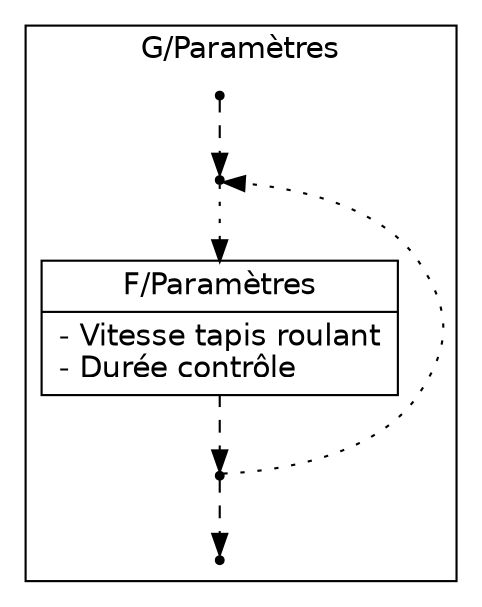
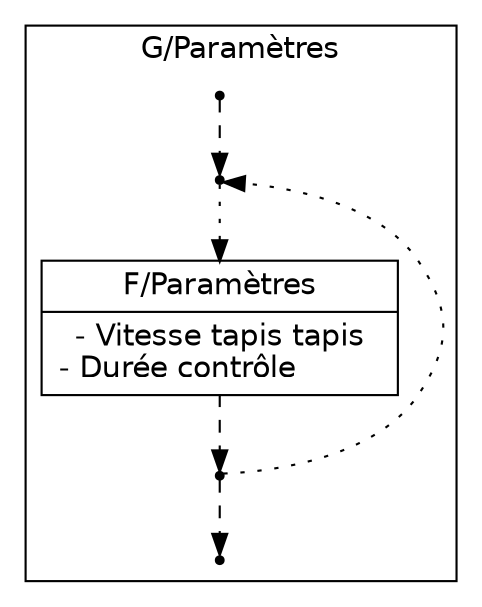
(220, 336) -> (220, 336)
